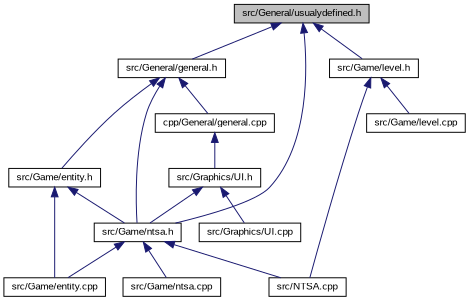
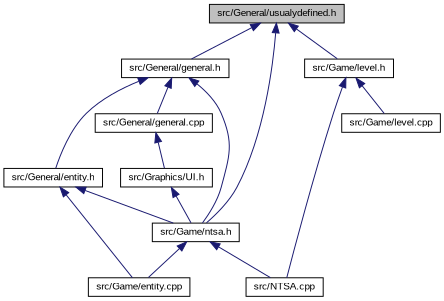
(215, 123) -> (154, 123)
(55, 178) -> (53, 178)
(250, 232) -> none
(172, 287) -> none
